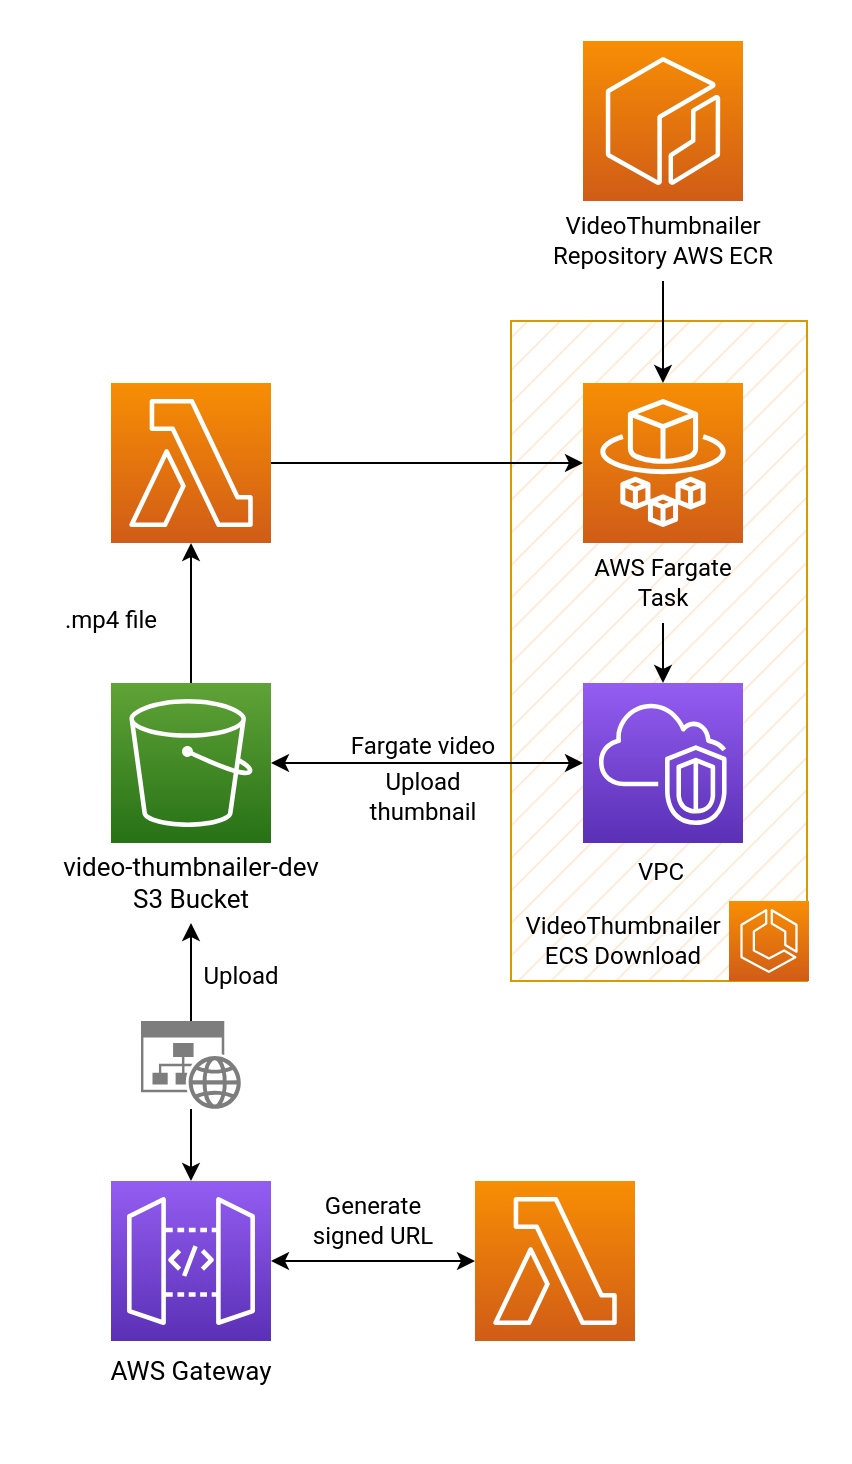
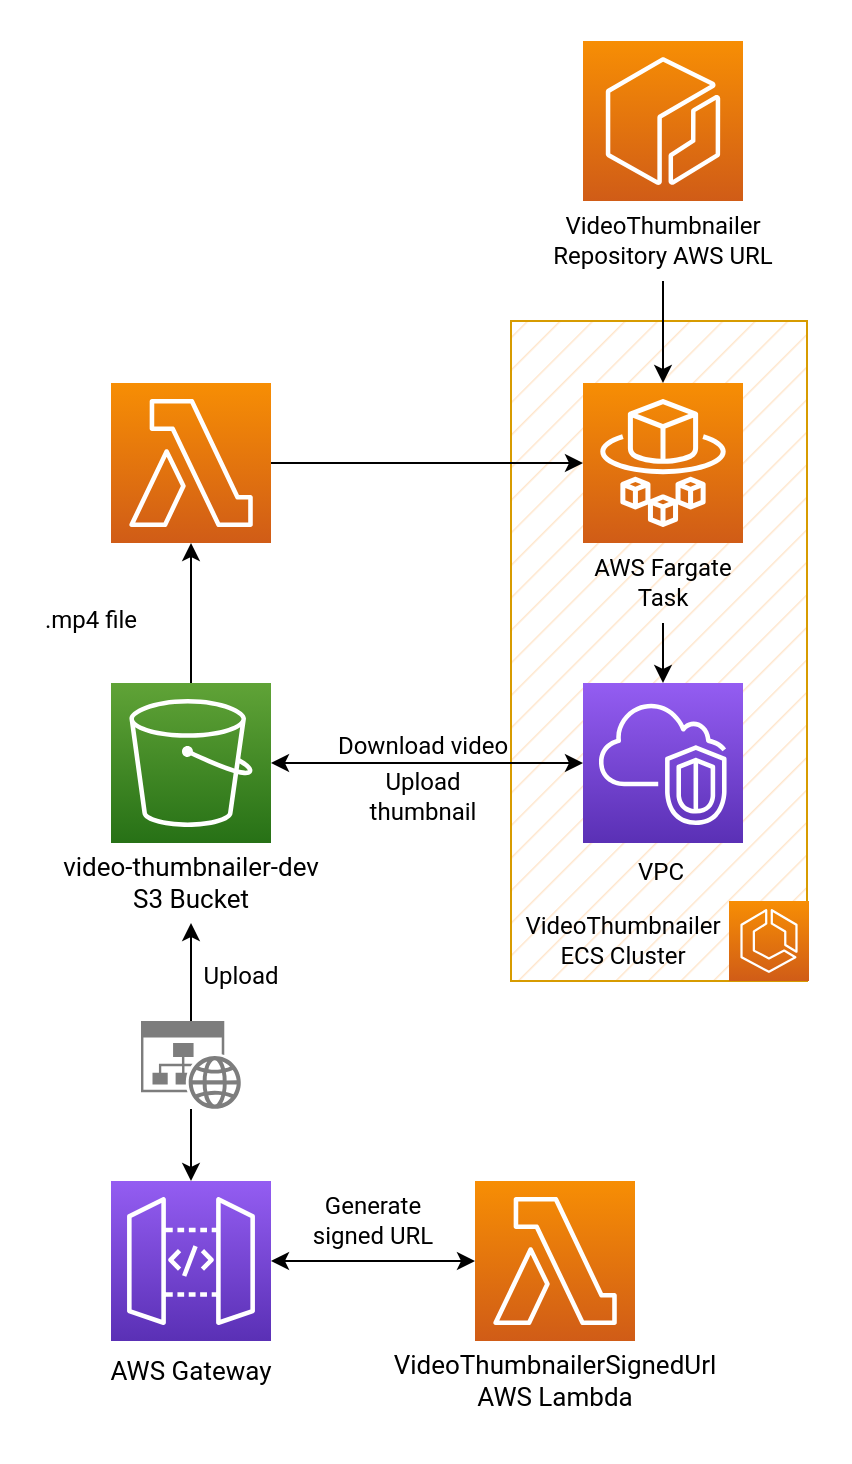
(664, 241) -> (664, 241)
(111, 621) -> (91, 621)
(424, 747) -> (424, 747)
(624, 941) -> (624, 941)
none -> (555, 1381)
